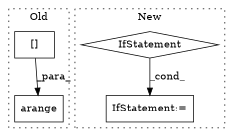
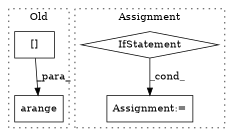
(150, 17) -> (150, 17)
(150, 109) -> (150, 109)
